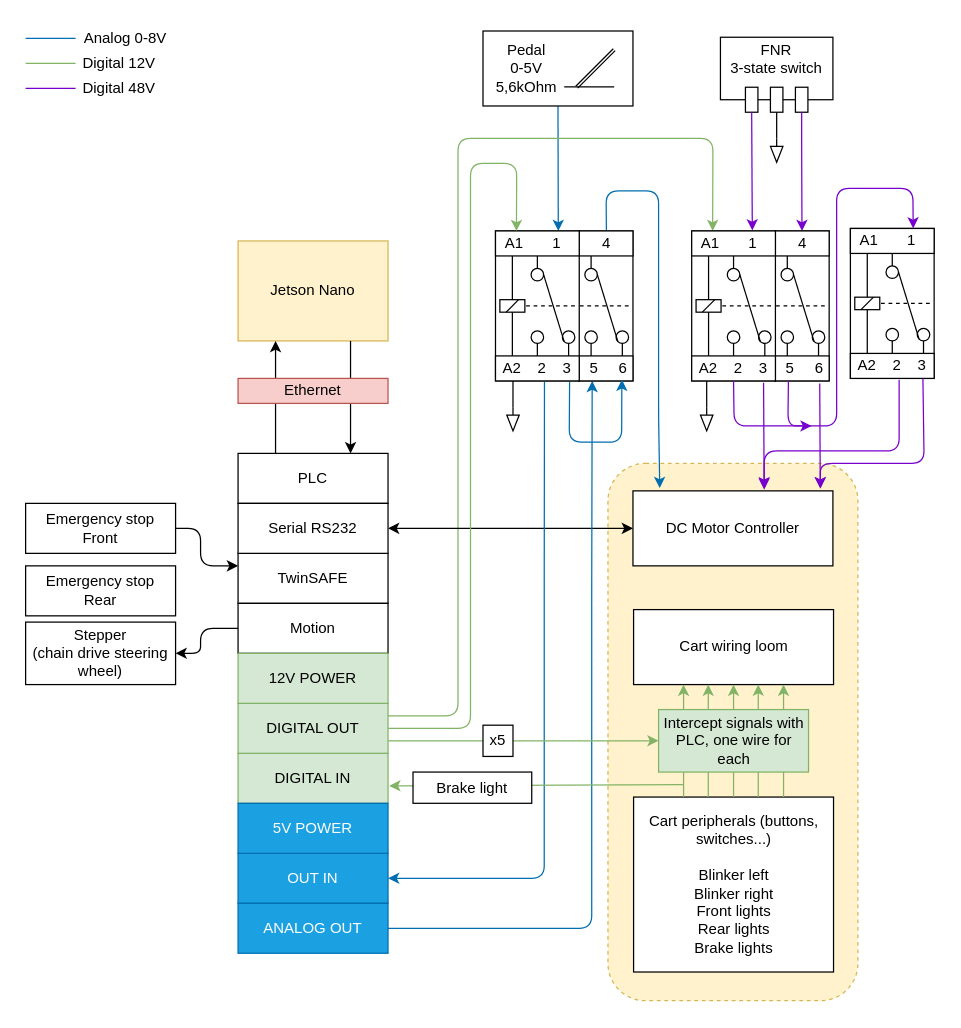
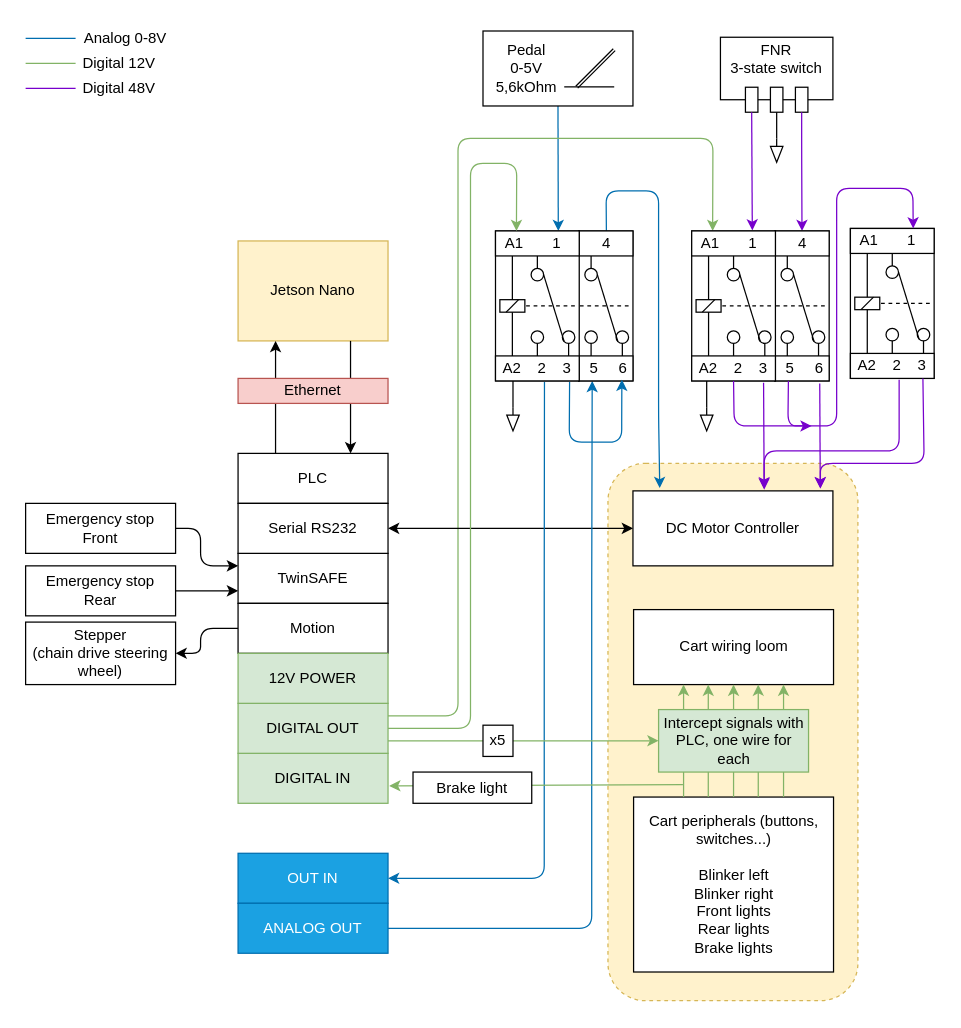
none -> (203, 591)
(313, 828) -> none
